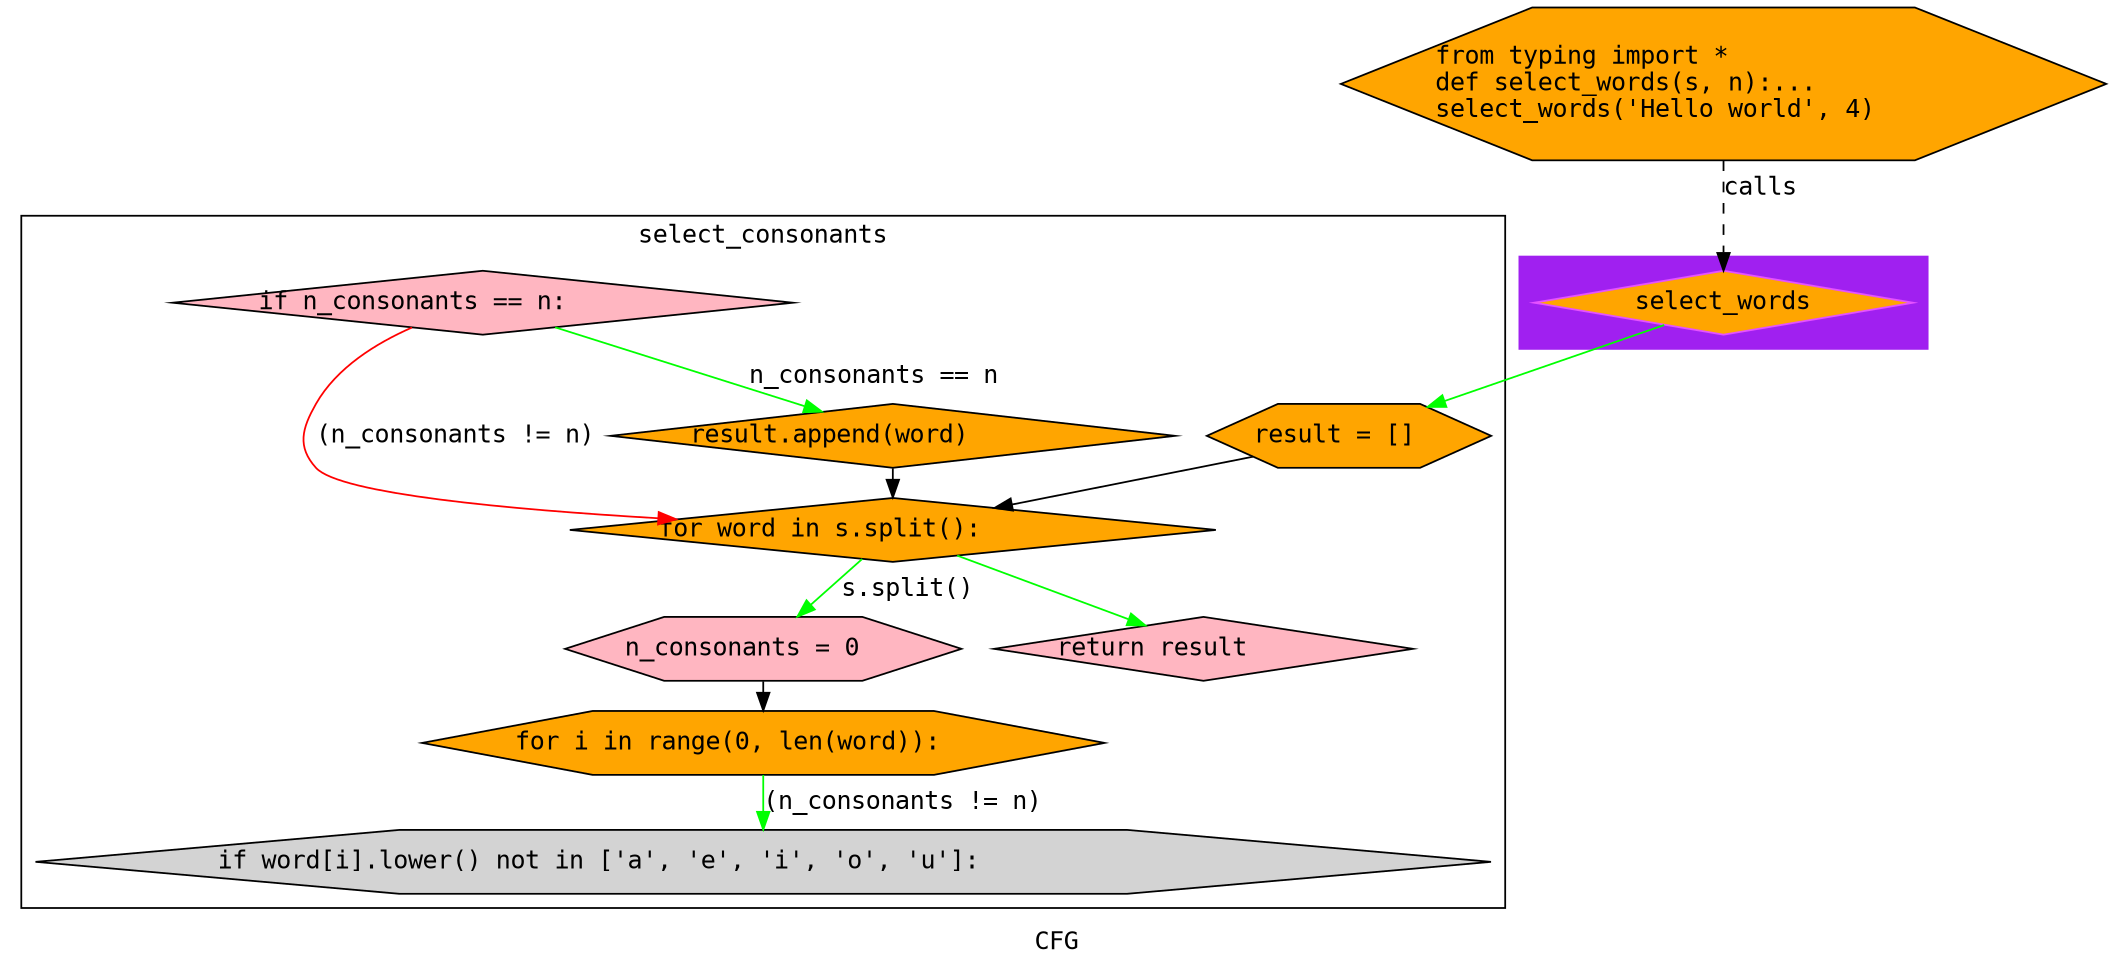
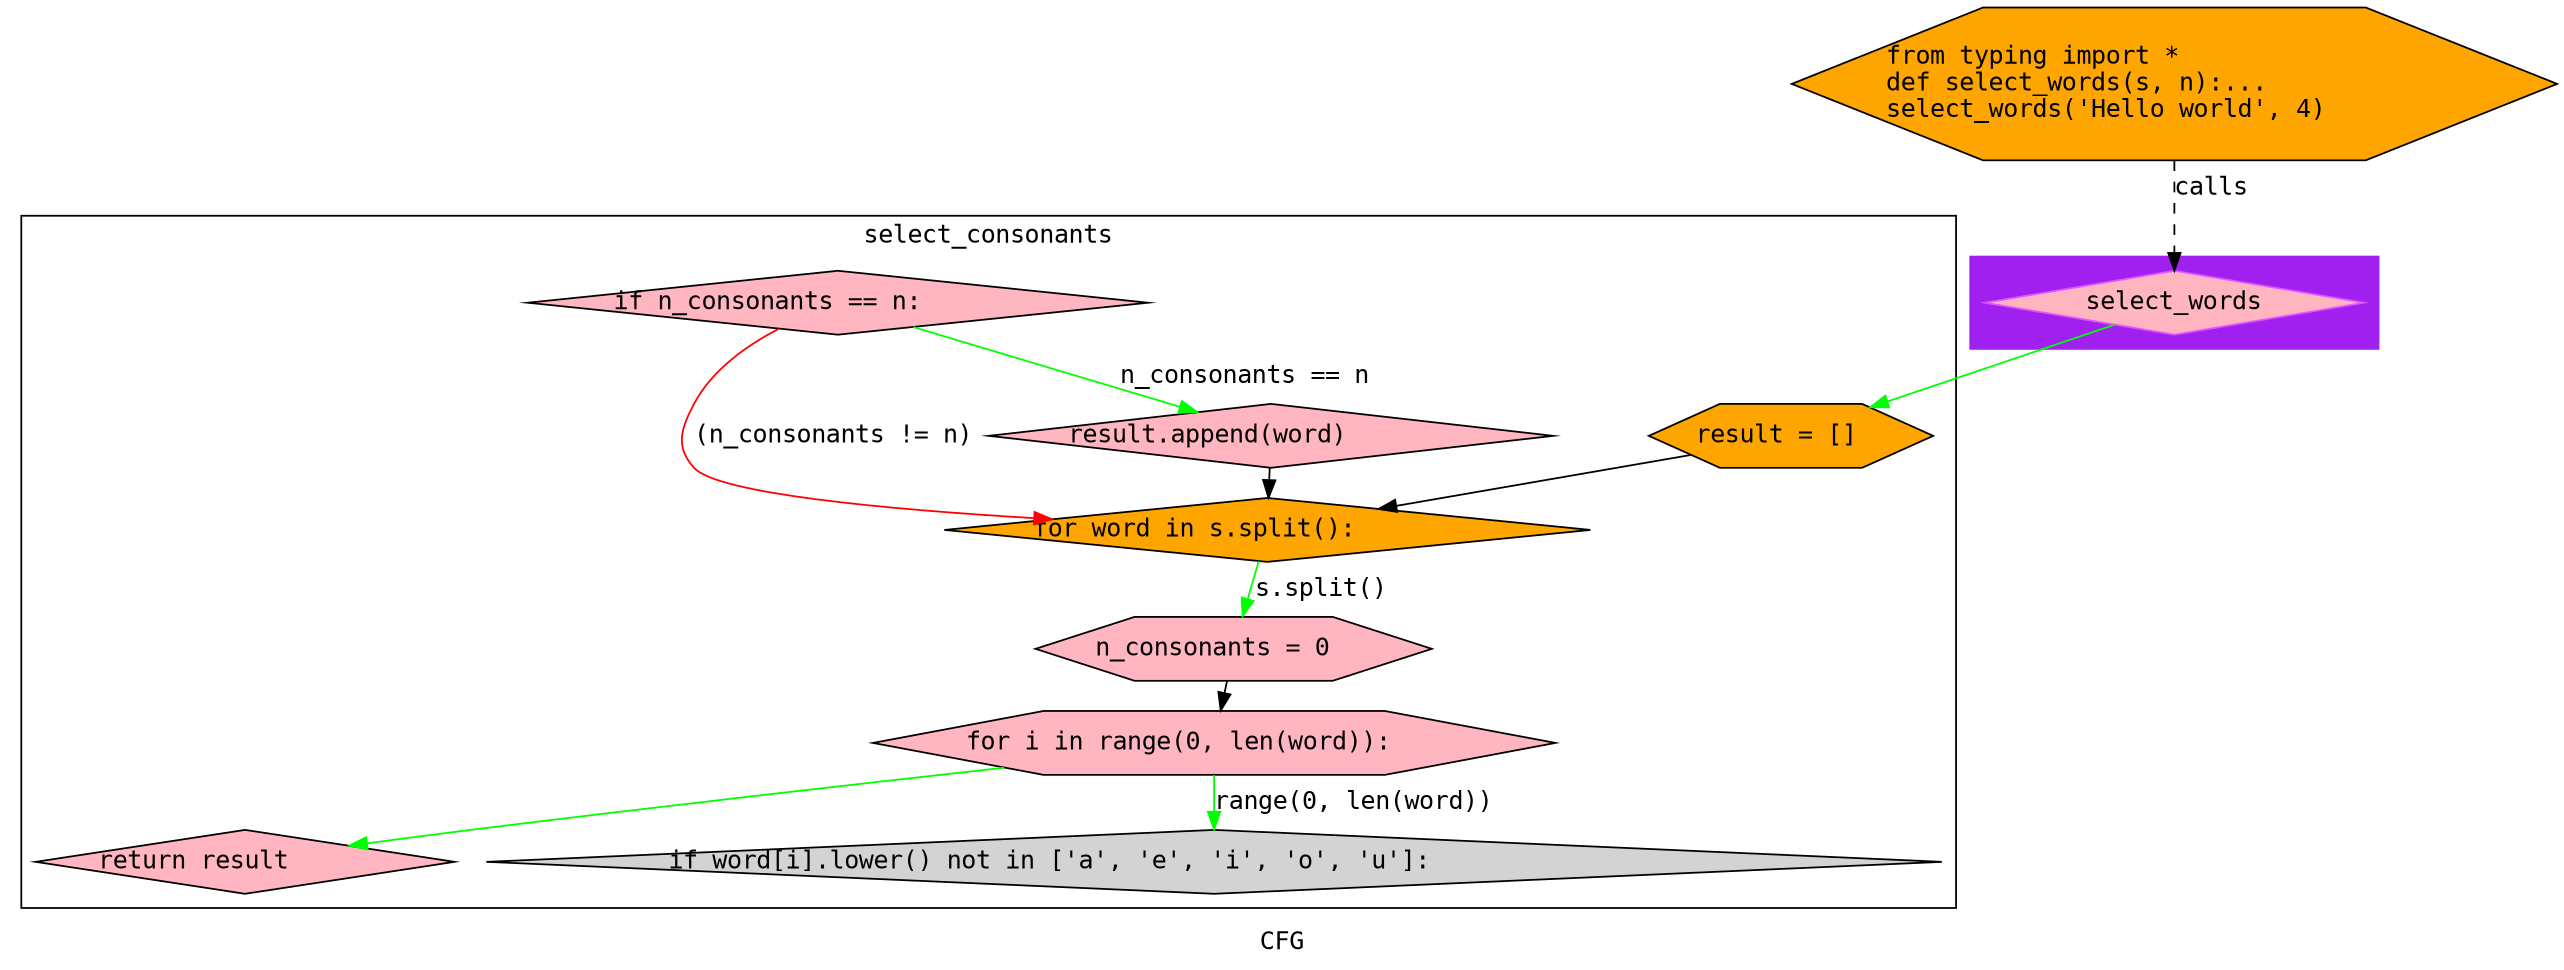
(1724, 303) -> (2174, 303)
(893, 436) -> (1271, 436)
(1043, 587) -> (685, 804)
(763, 743) -> (1214, 743)
(903, 802) -> (1353, 802)
(763, 862) -> (1214, 862)
